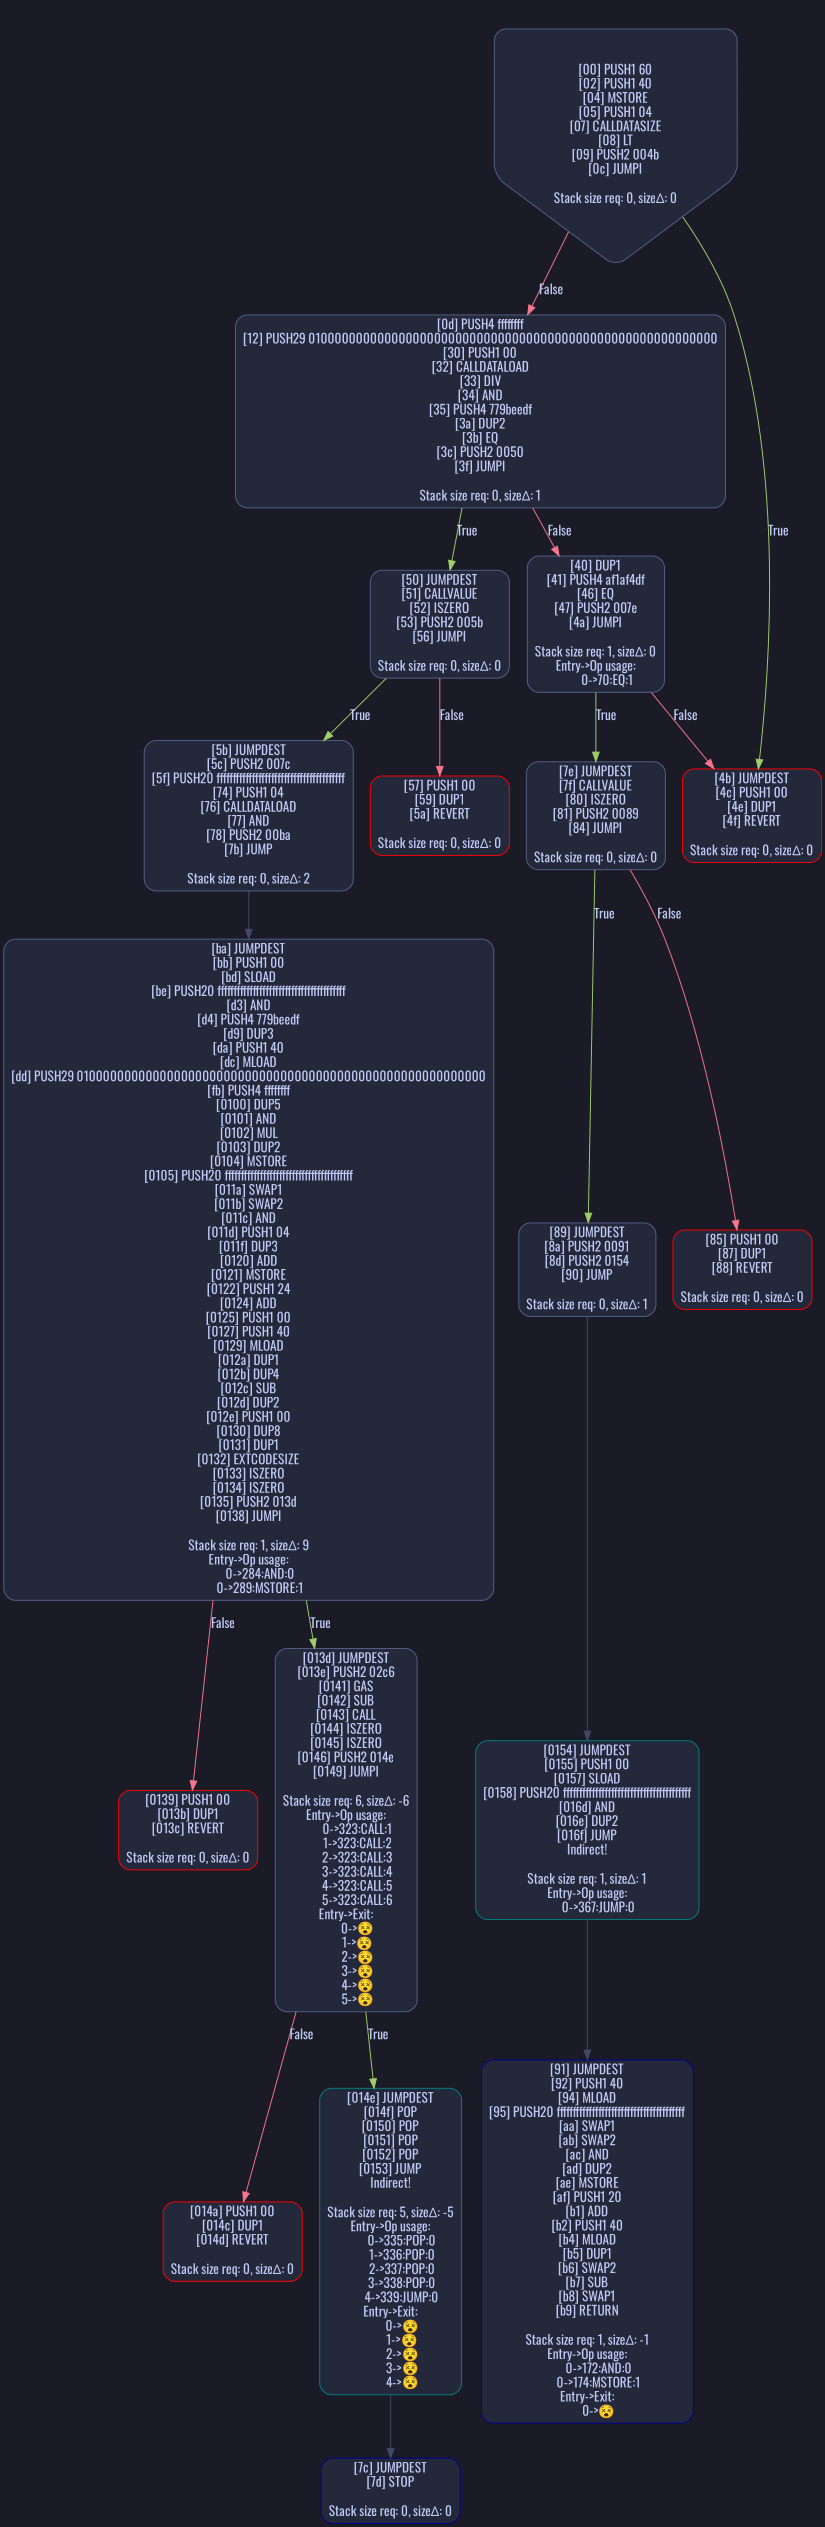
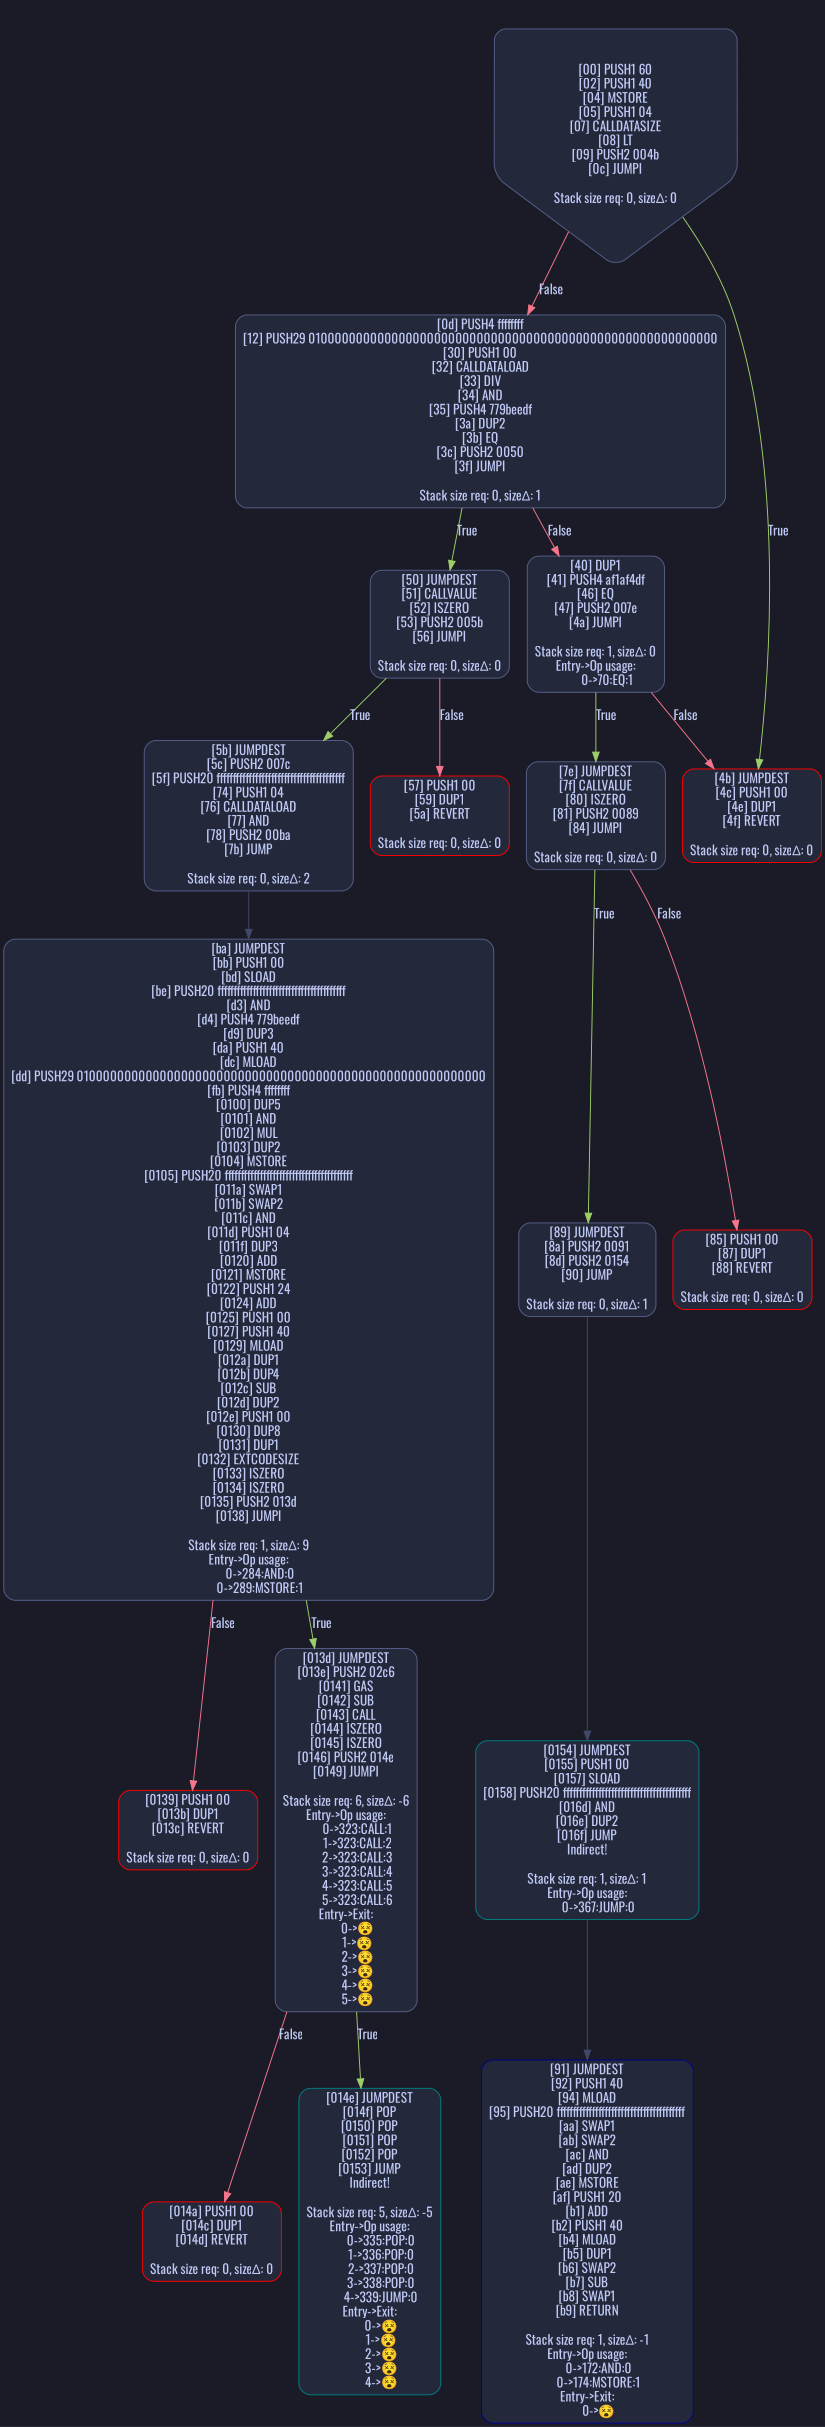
(391, 2491) -> none
